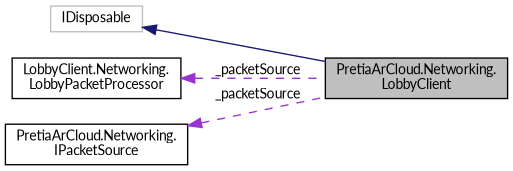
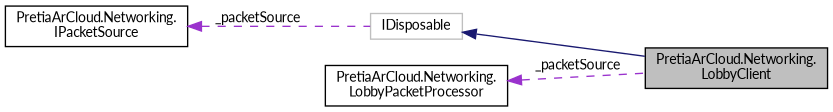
(97, 78) -> (416, 86)
(263, 110) -> (286, 26)
